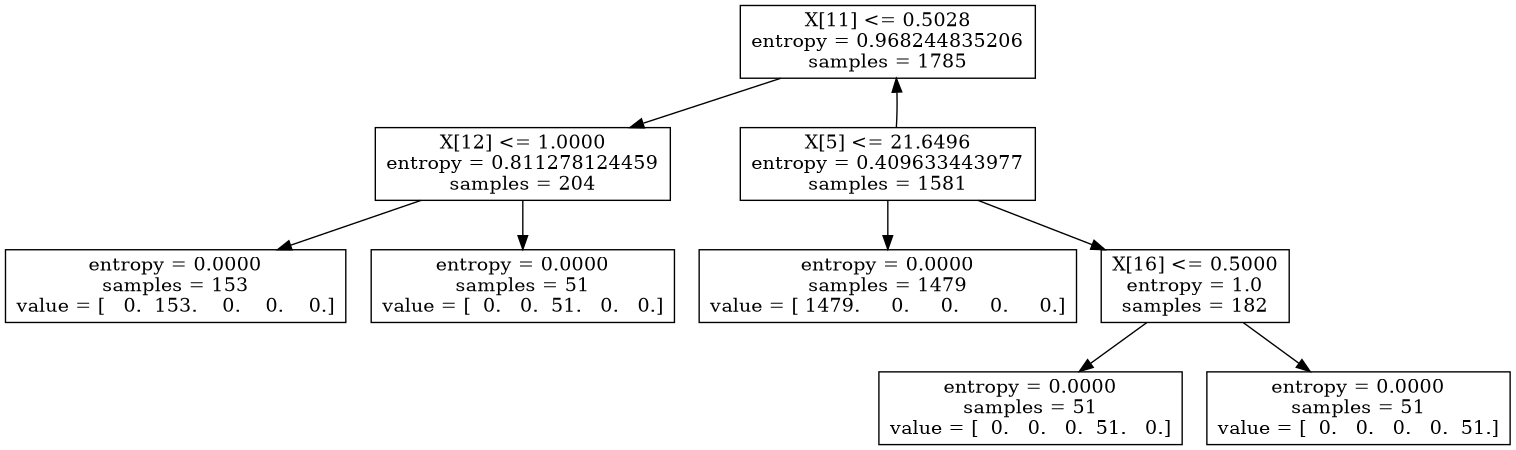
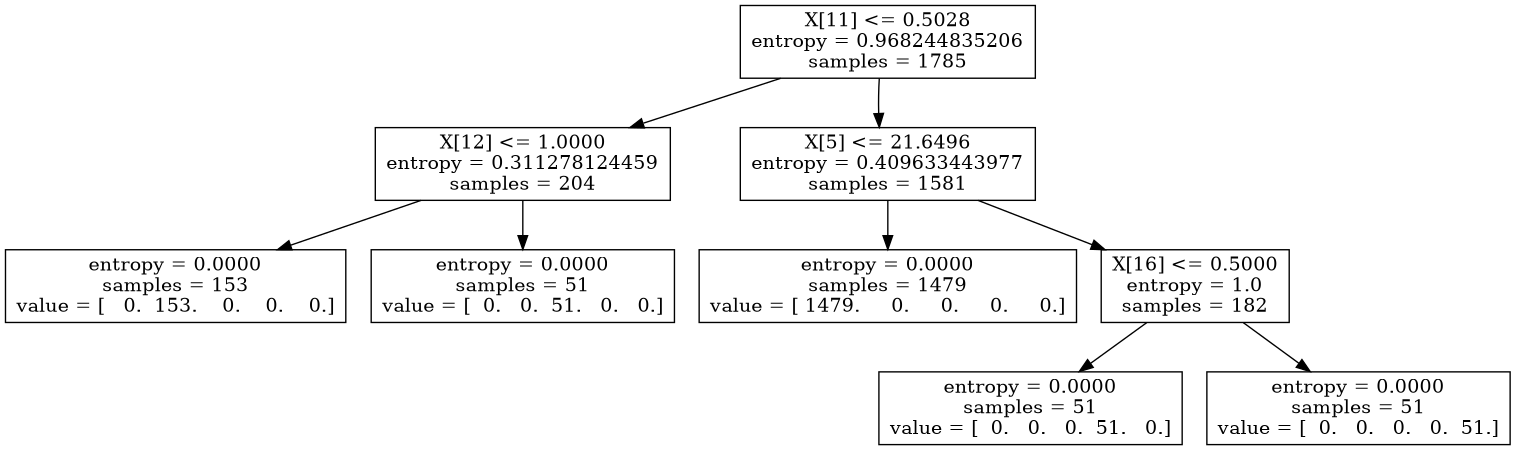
(897, 110) -> (879, 96)
(523, 164) -> (523, 164)
